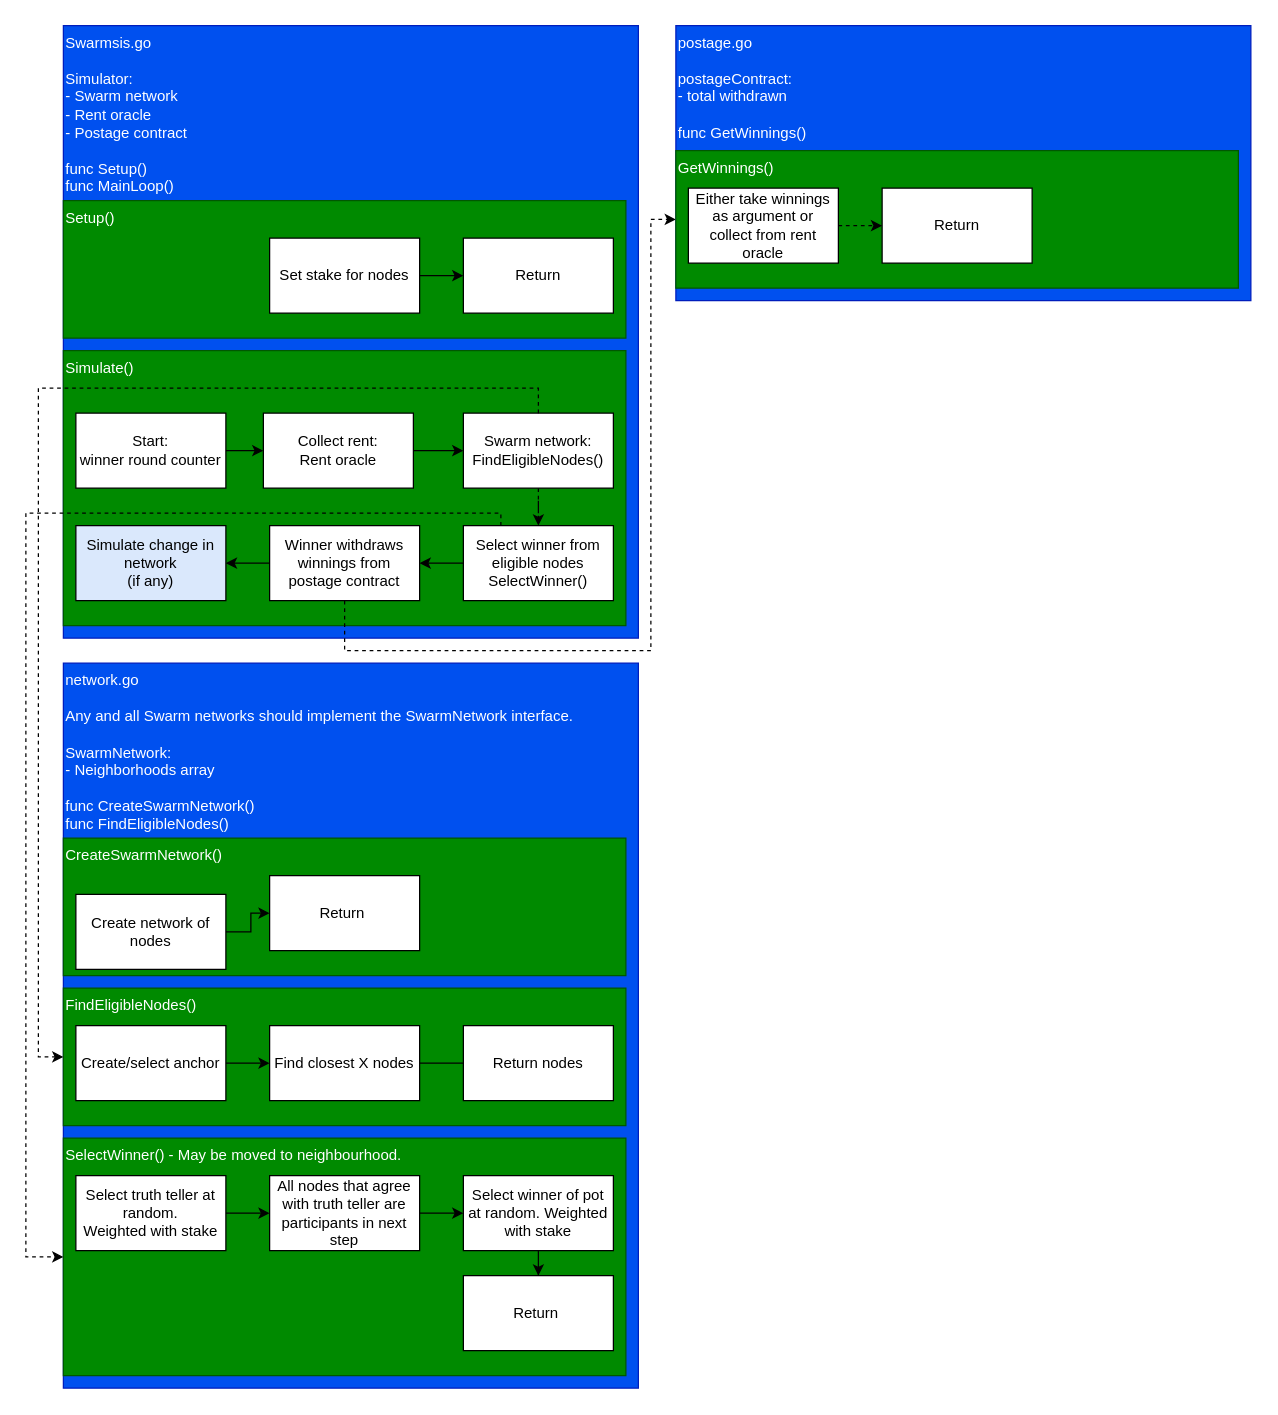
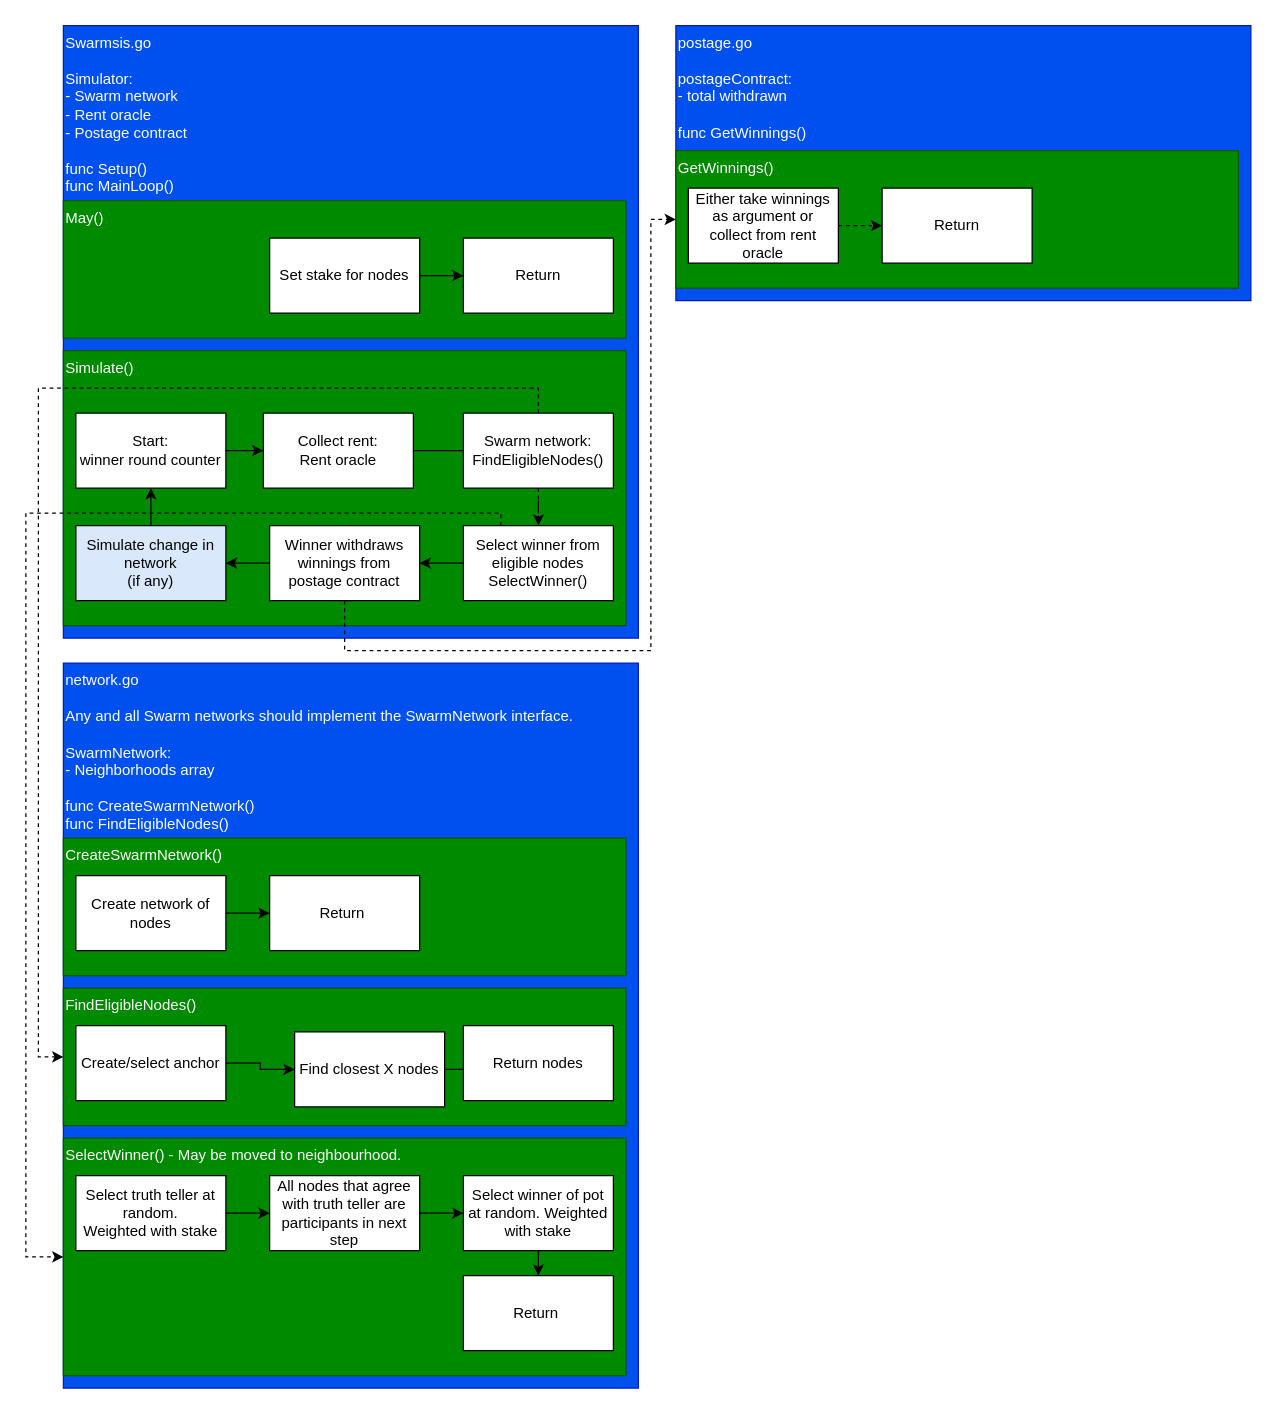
(95, 218) -> (87, 218)
(453, 451) -> (456, 451)
none -> (151, 503)
(151, 932) -> (151, 913)
(344, 1063) -> (369, 1069)
